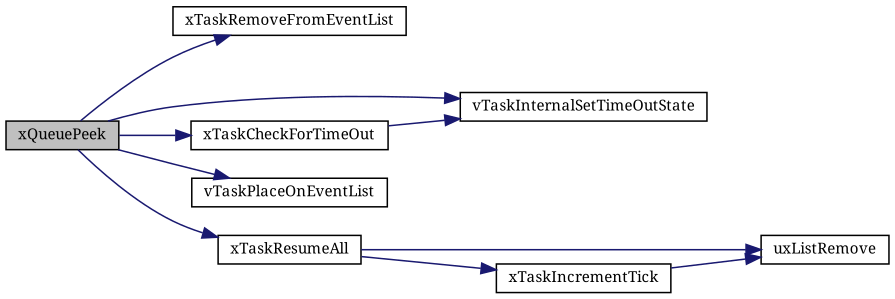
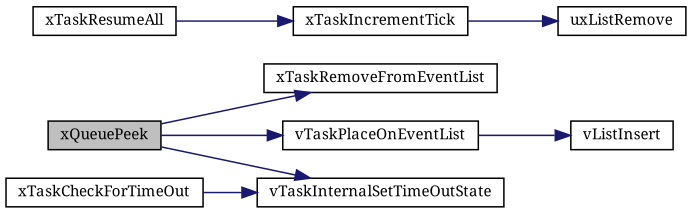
(147, 135) -> none
none -> (622, 135)
(136, 198) -> none
(553, 250) -> none
